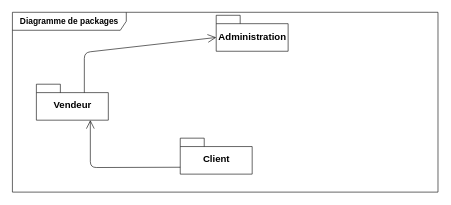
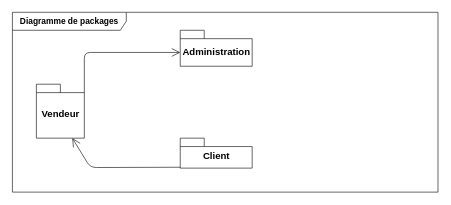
(252, 33) -> (216, 48)
(72, 102) -> (60, 111)
(216, 156) -> (216, 153)
